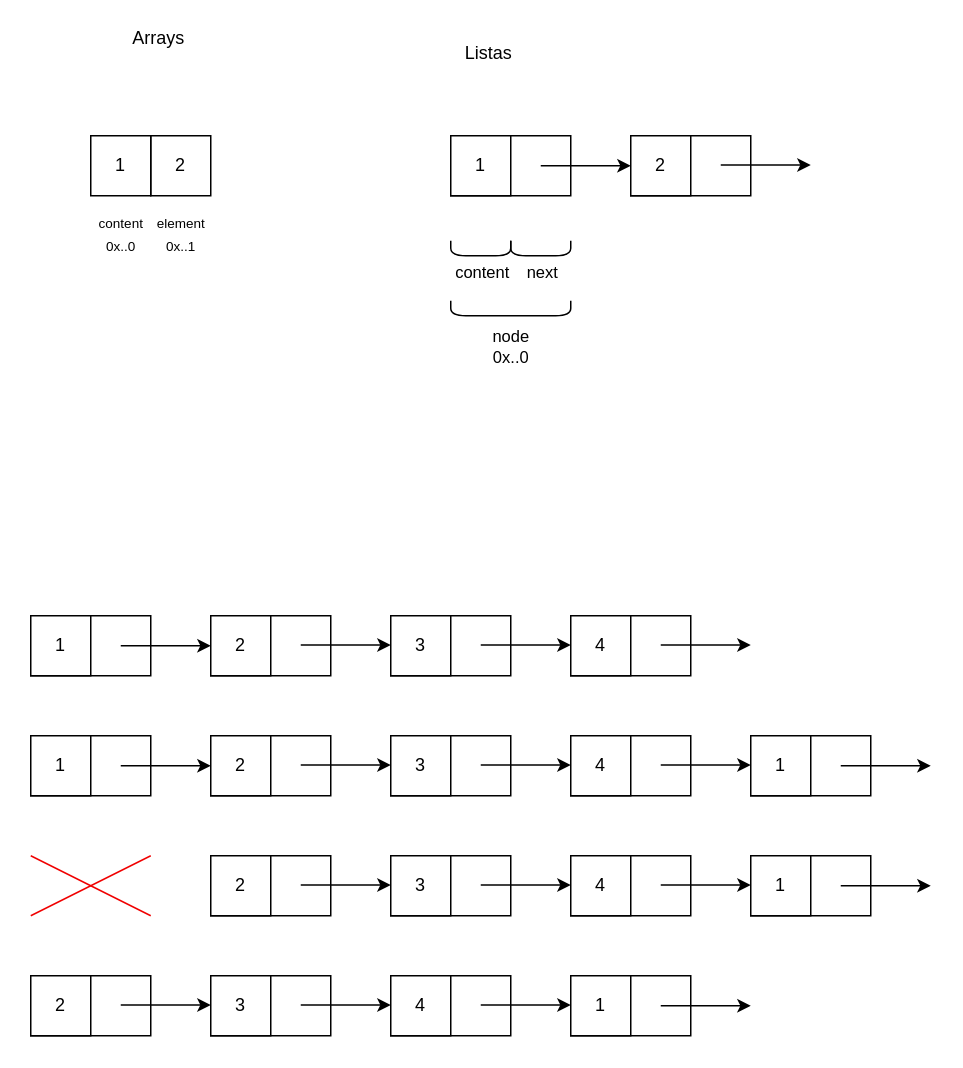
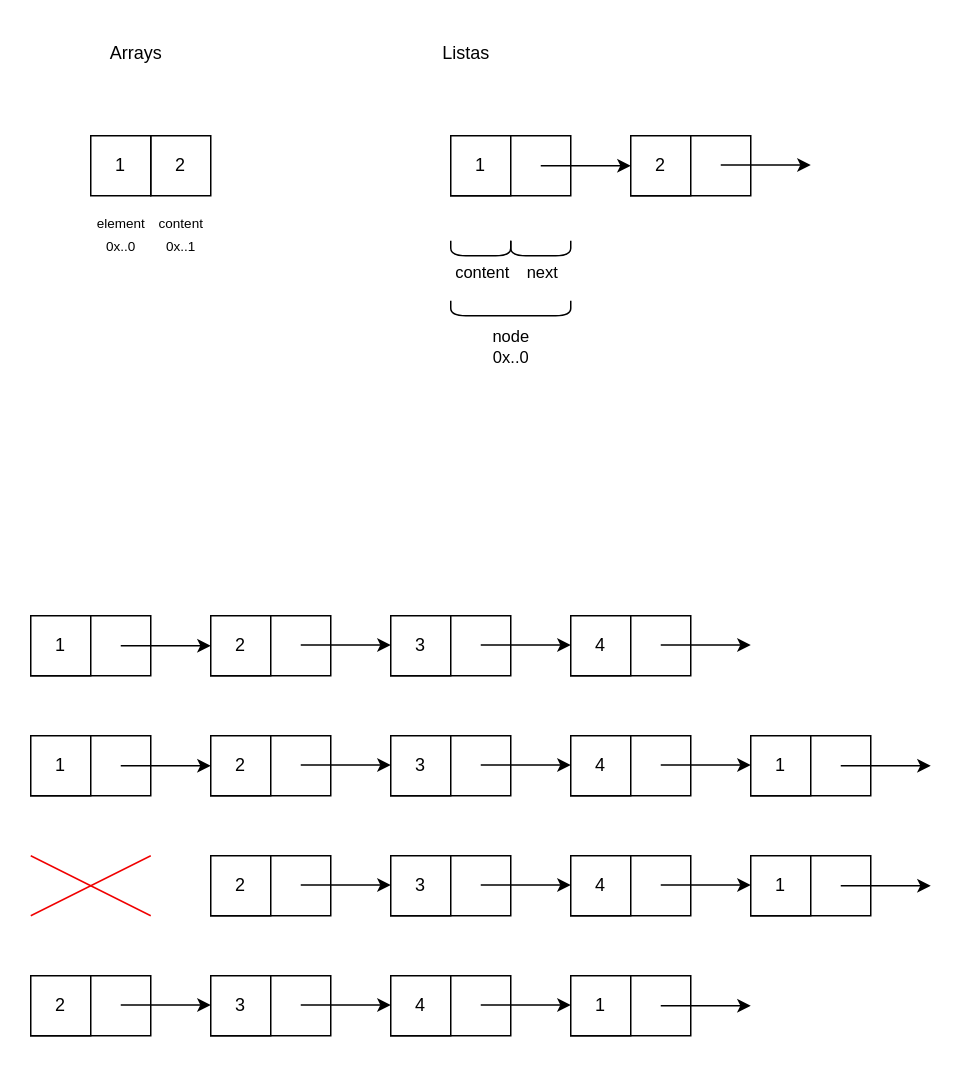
(158, 38) -> (136, 53)
(488, 53) -> (466, 53)
(122, 233) -> (122, 233)
(182, 233) -> (182, 233)
